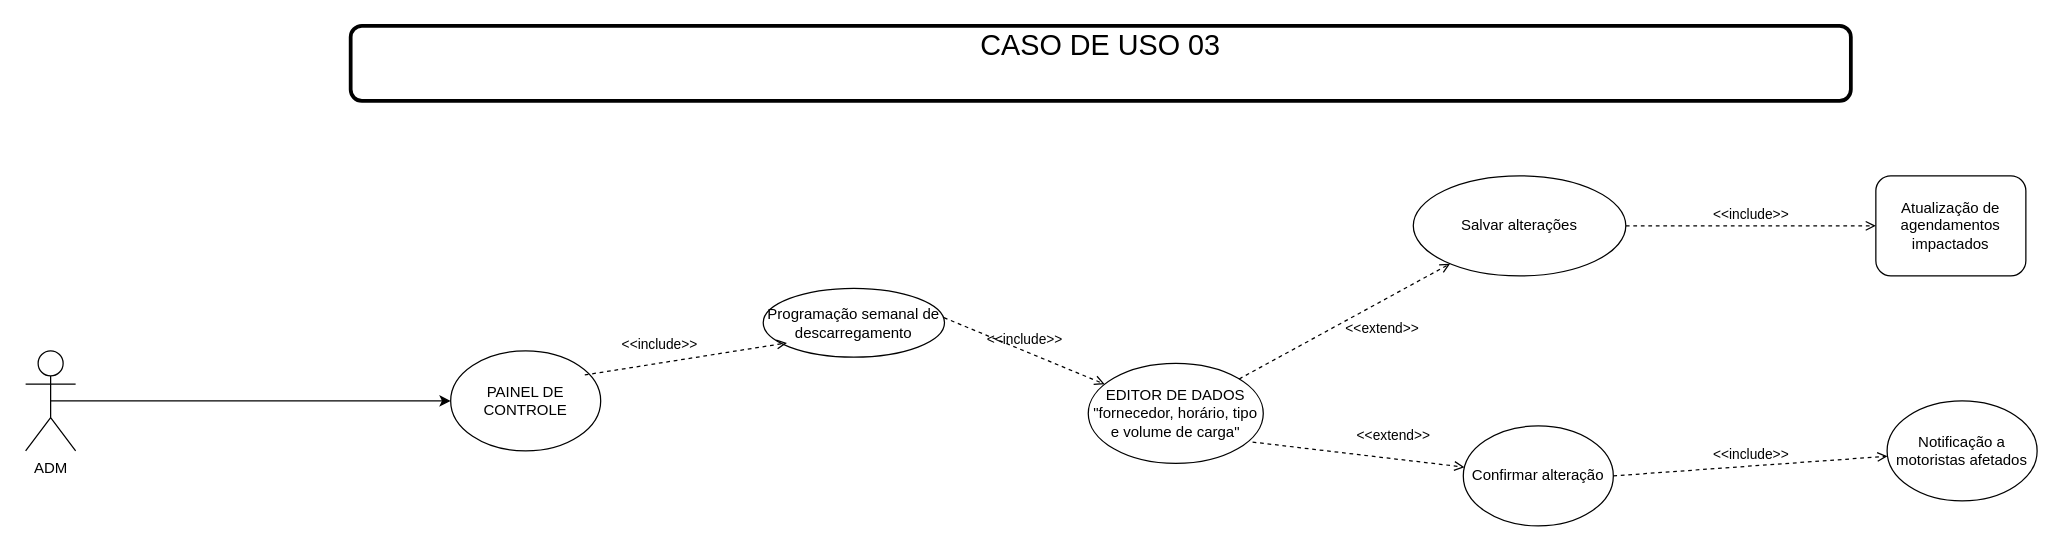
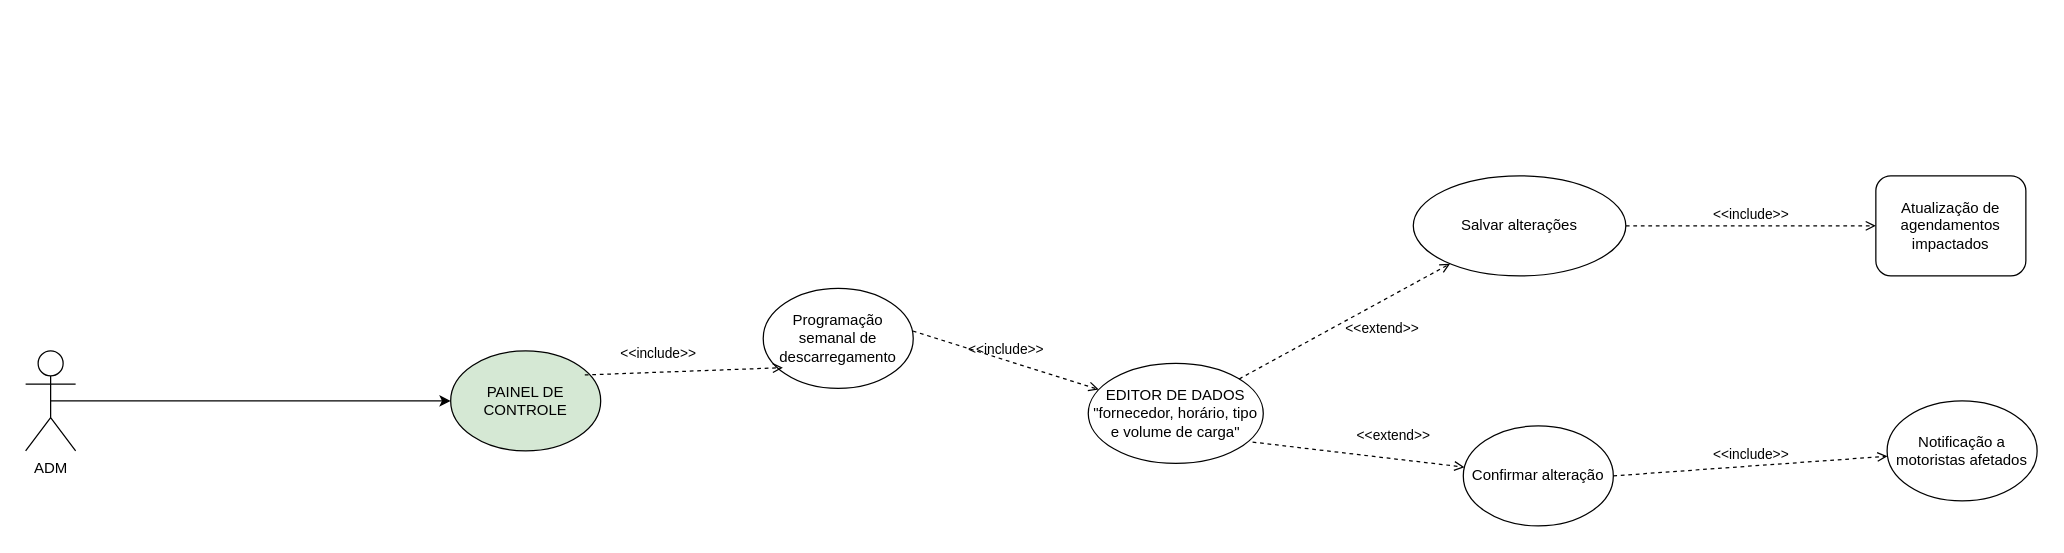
(1101, 63) -> none
(854, 323) -> (838, 338)
(526, 401) -> (526, 401)
